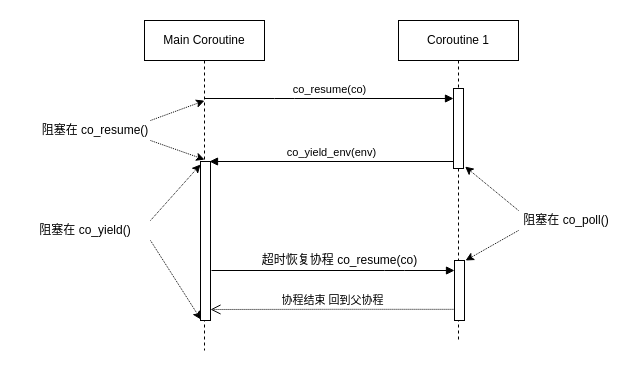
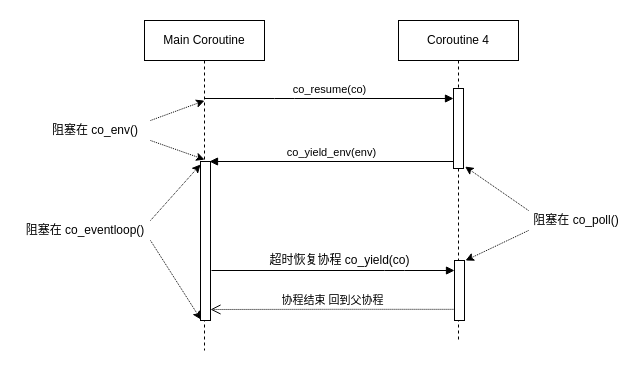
(459, 41) -> (459, 41)
(96, 131) -> (96, 131)
(567, 221) -> (577, 221)
(86, 231) -> (86, 231)
(340, 261) -> (340, 261)
